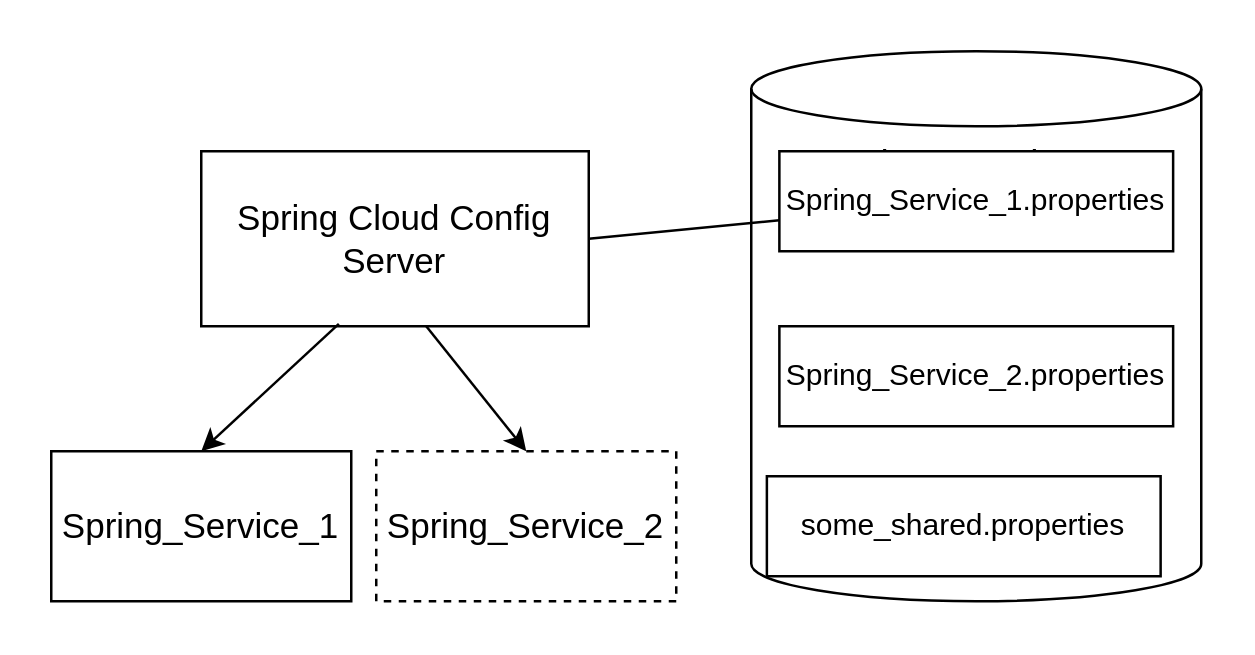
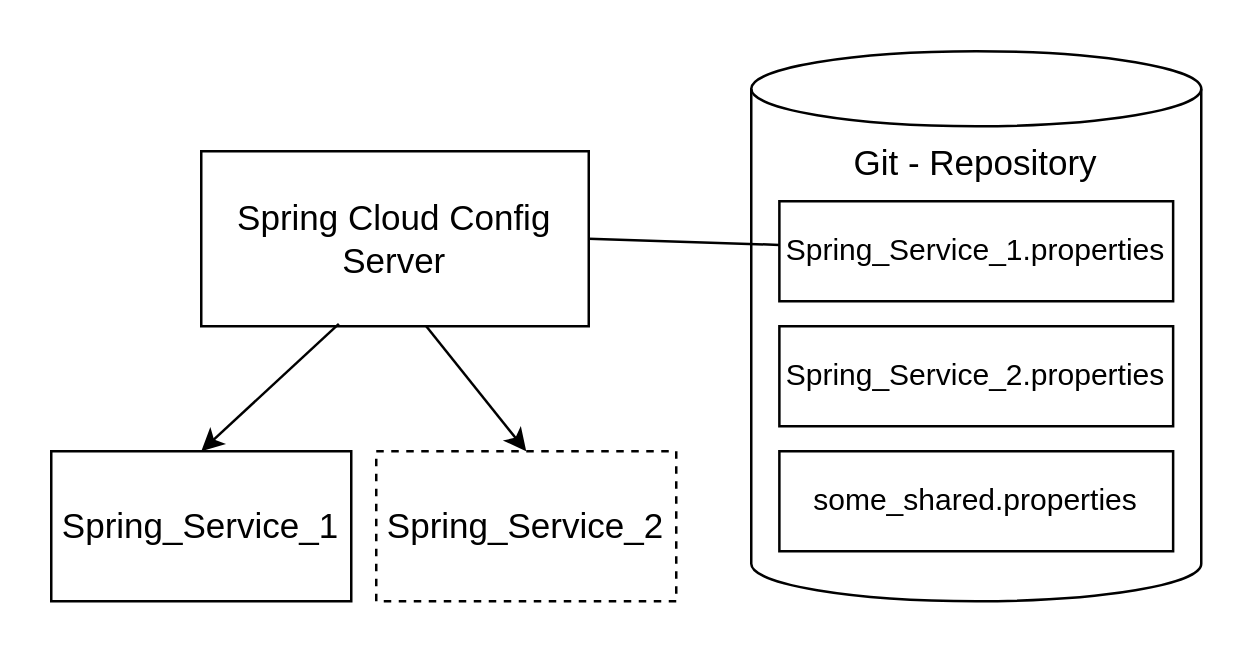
(976, 201) -> (976, 251)
(964, 526) -> (976, 501)
